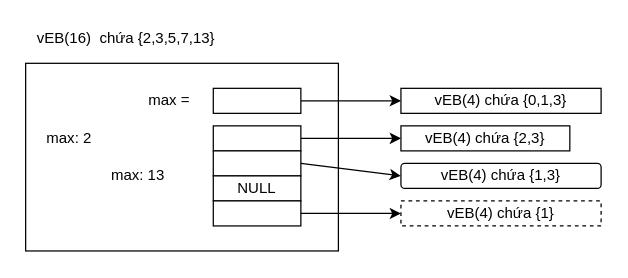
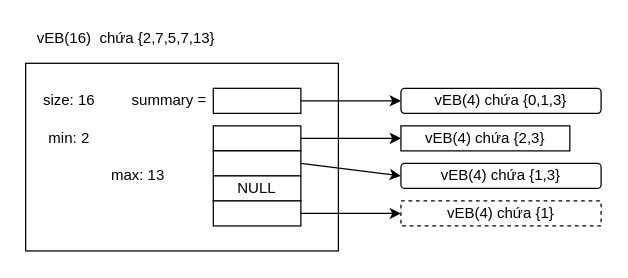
(126, 38) -> (126, 38)
none -> (69, 101)
(169, 101) -> (169, 101)
(501, 101) -> (501, 101)
(69, 138) -> (69, 138)
